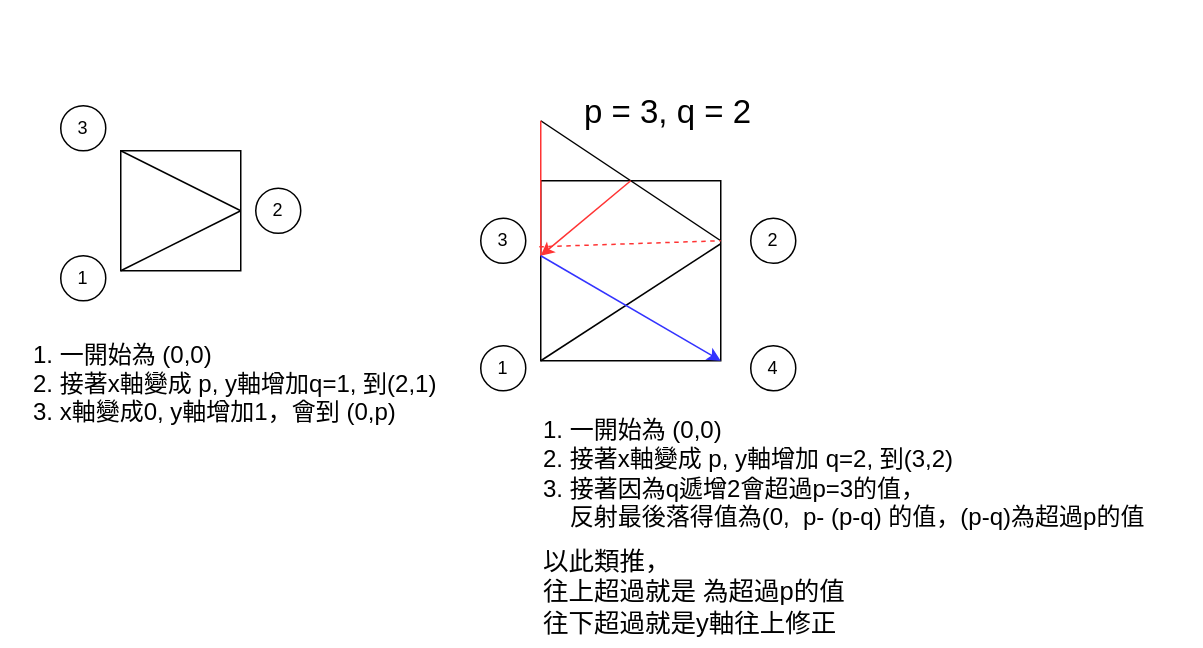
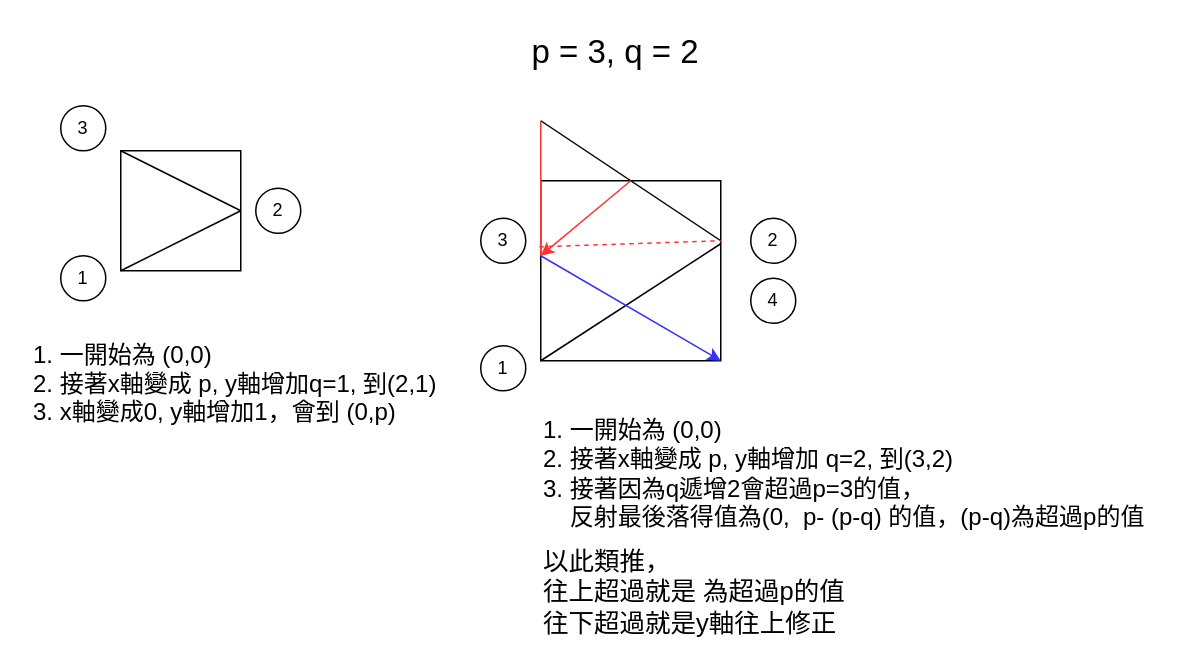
(668, 113) -> (616, 53)
(773, 368) -> (773, 301)
